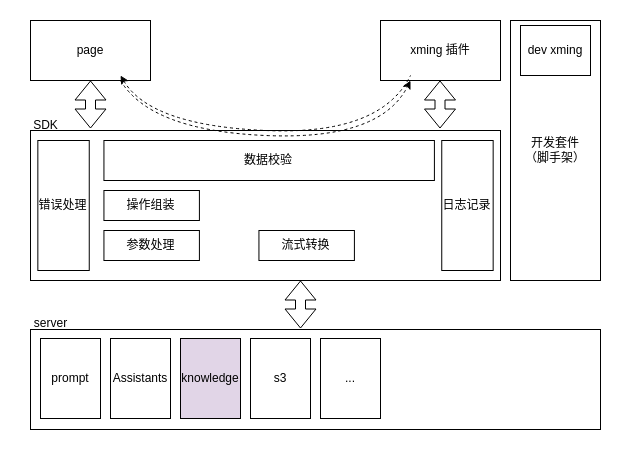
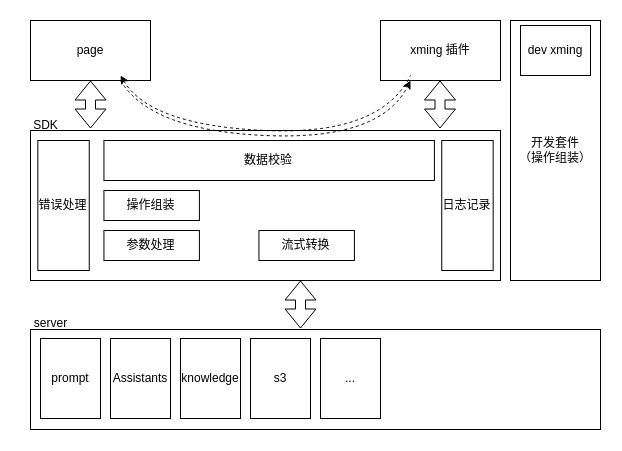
(556, 151) -> (556, 151)
(211, 379) -> (211, 379)
